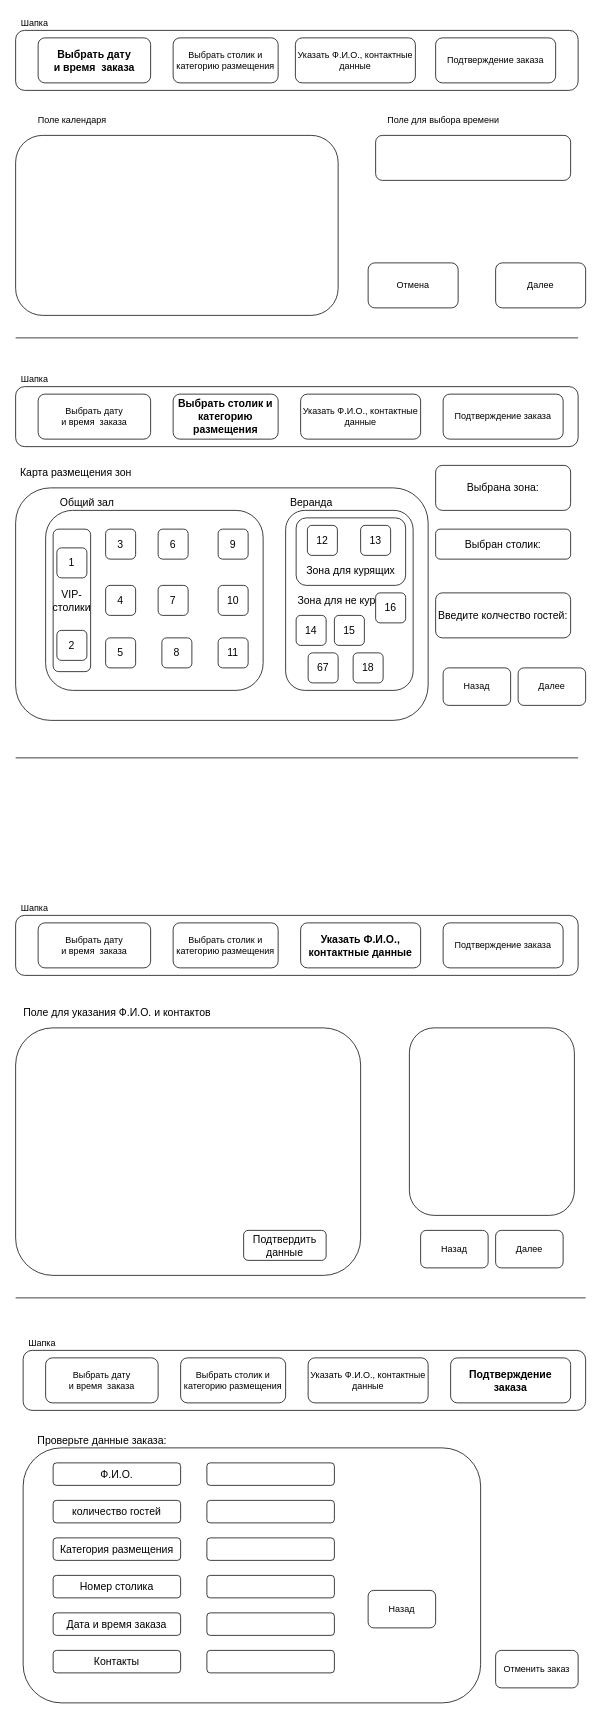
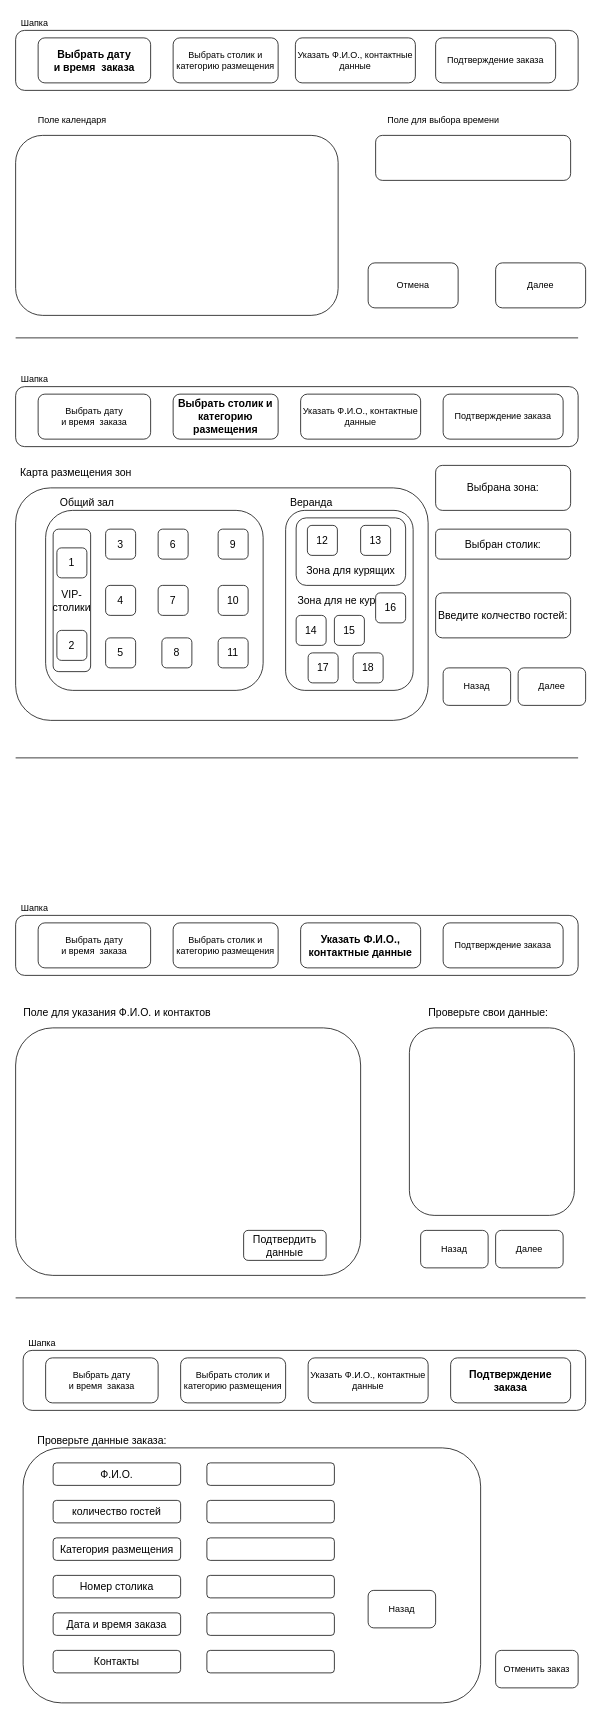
(323, 668) -> (323, 668)
none -> (488, 1013)
